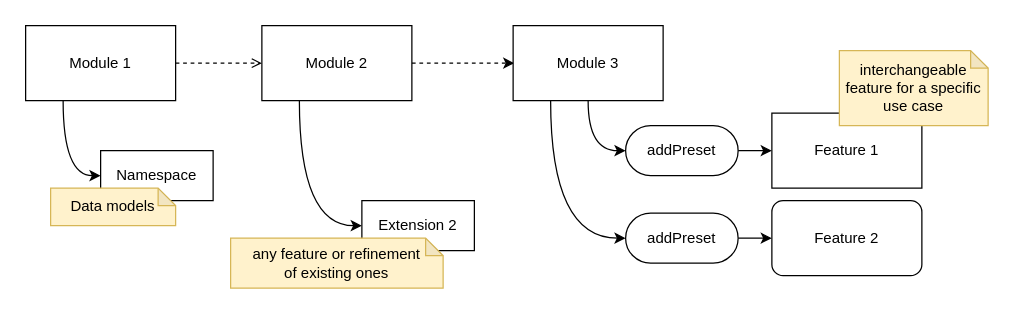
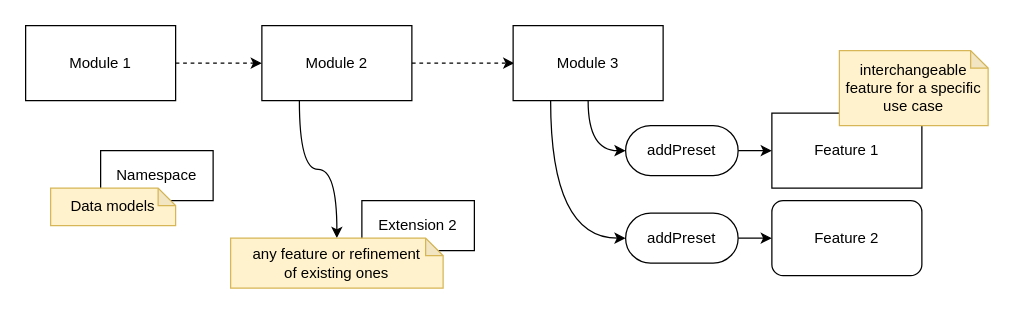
(254, 63) -> (252, 63)
(67, 143) -> none
(312, 191) -> (330, 178)
